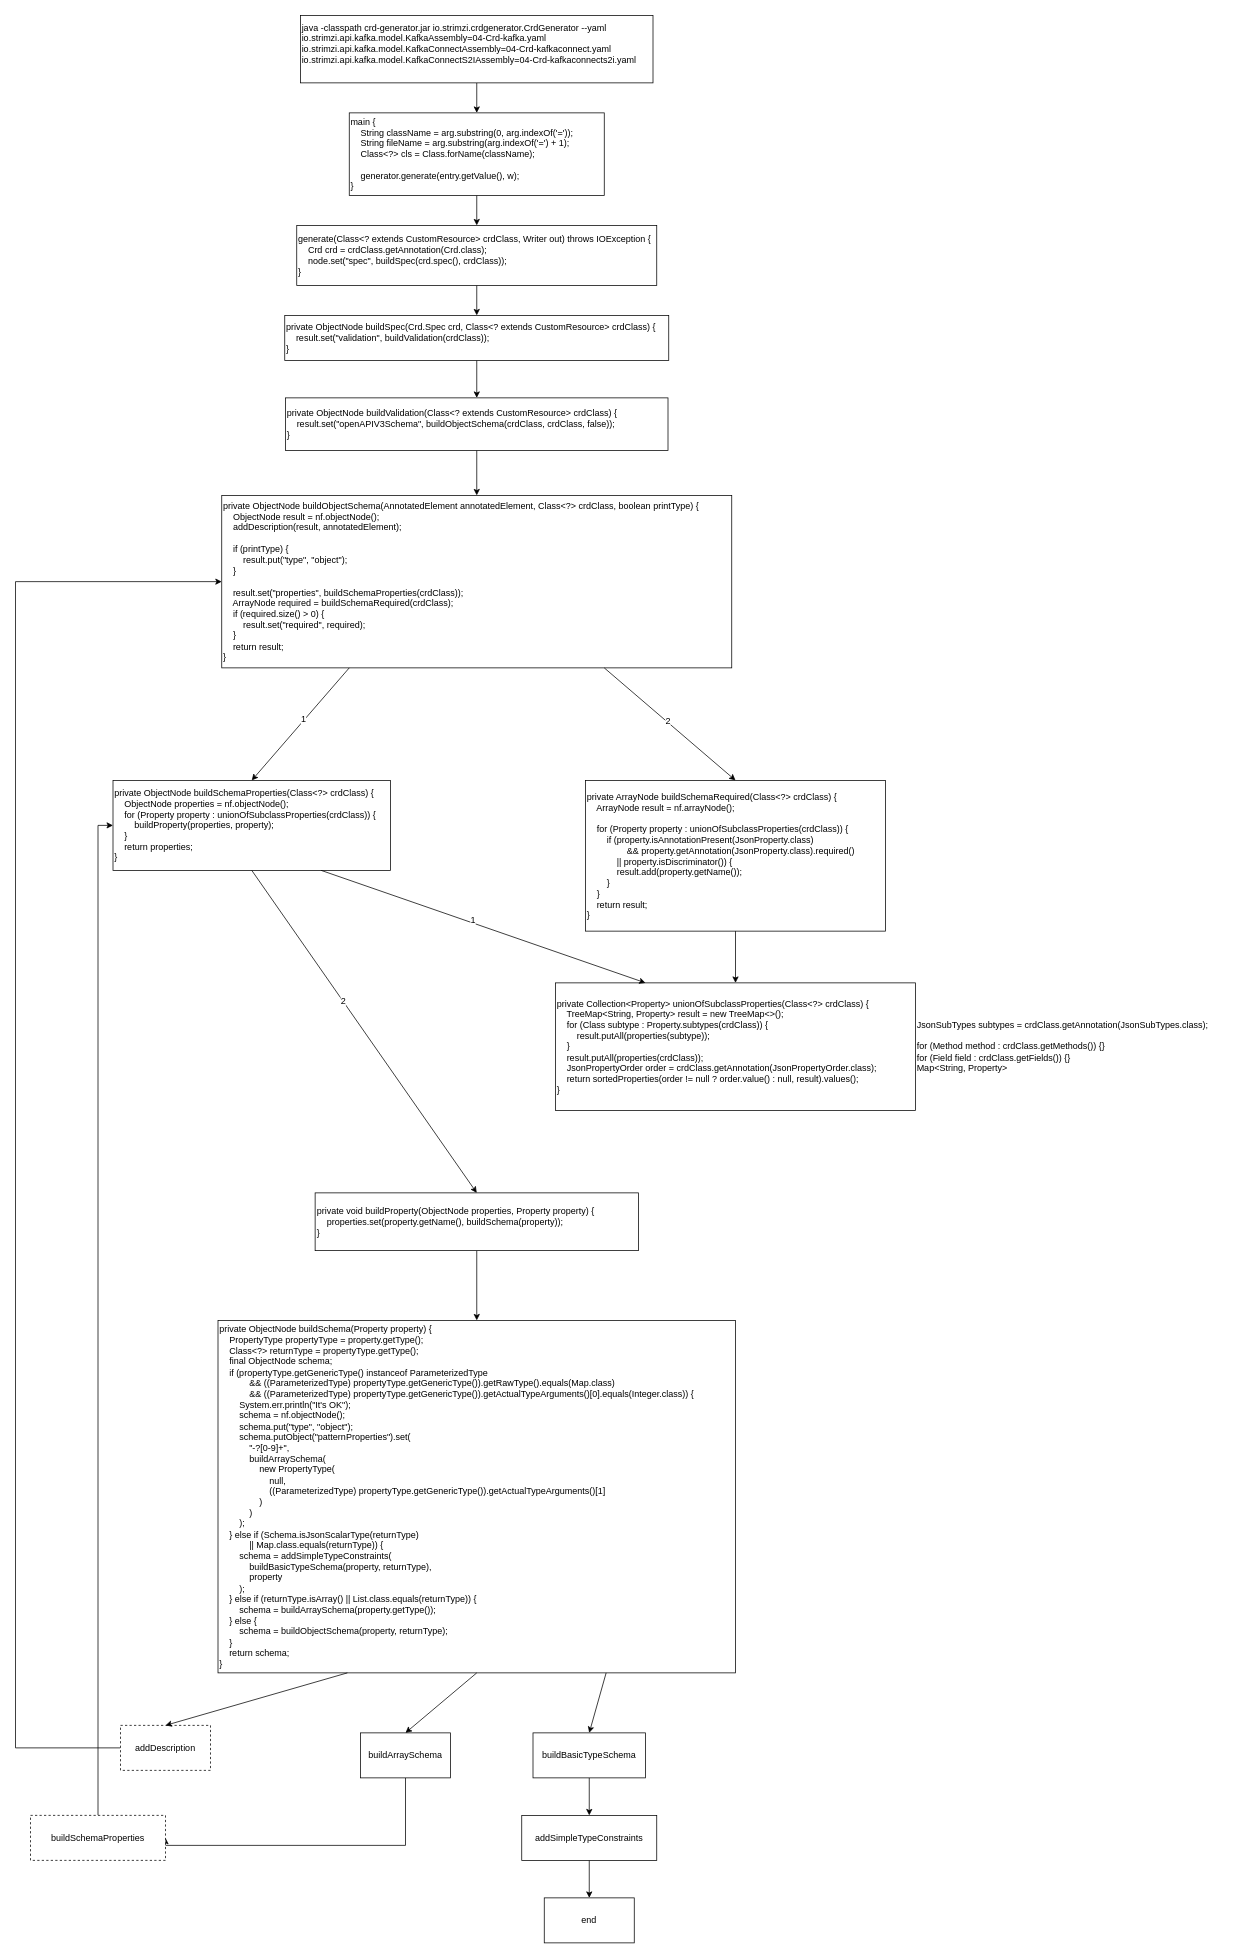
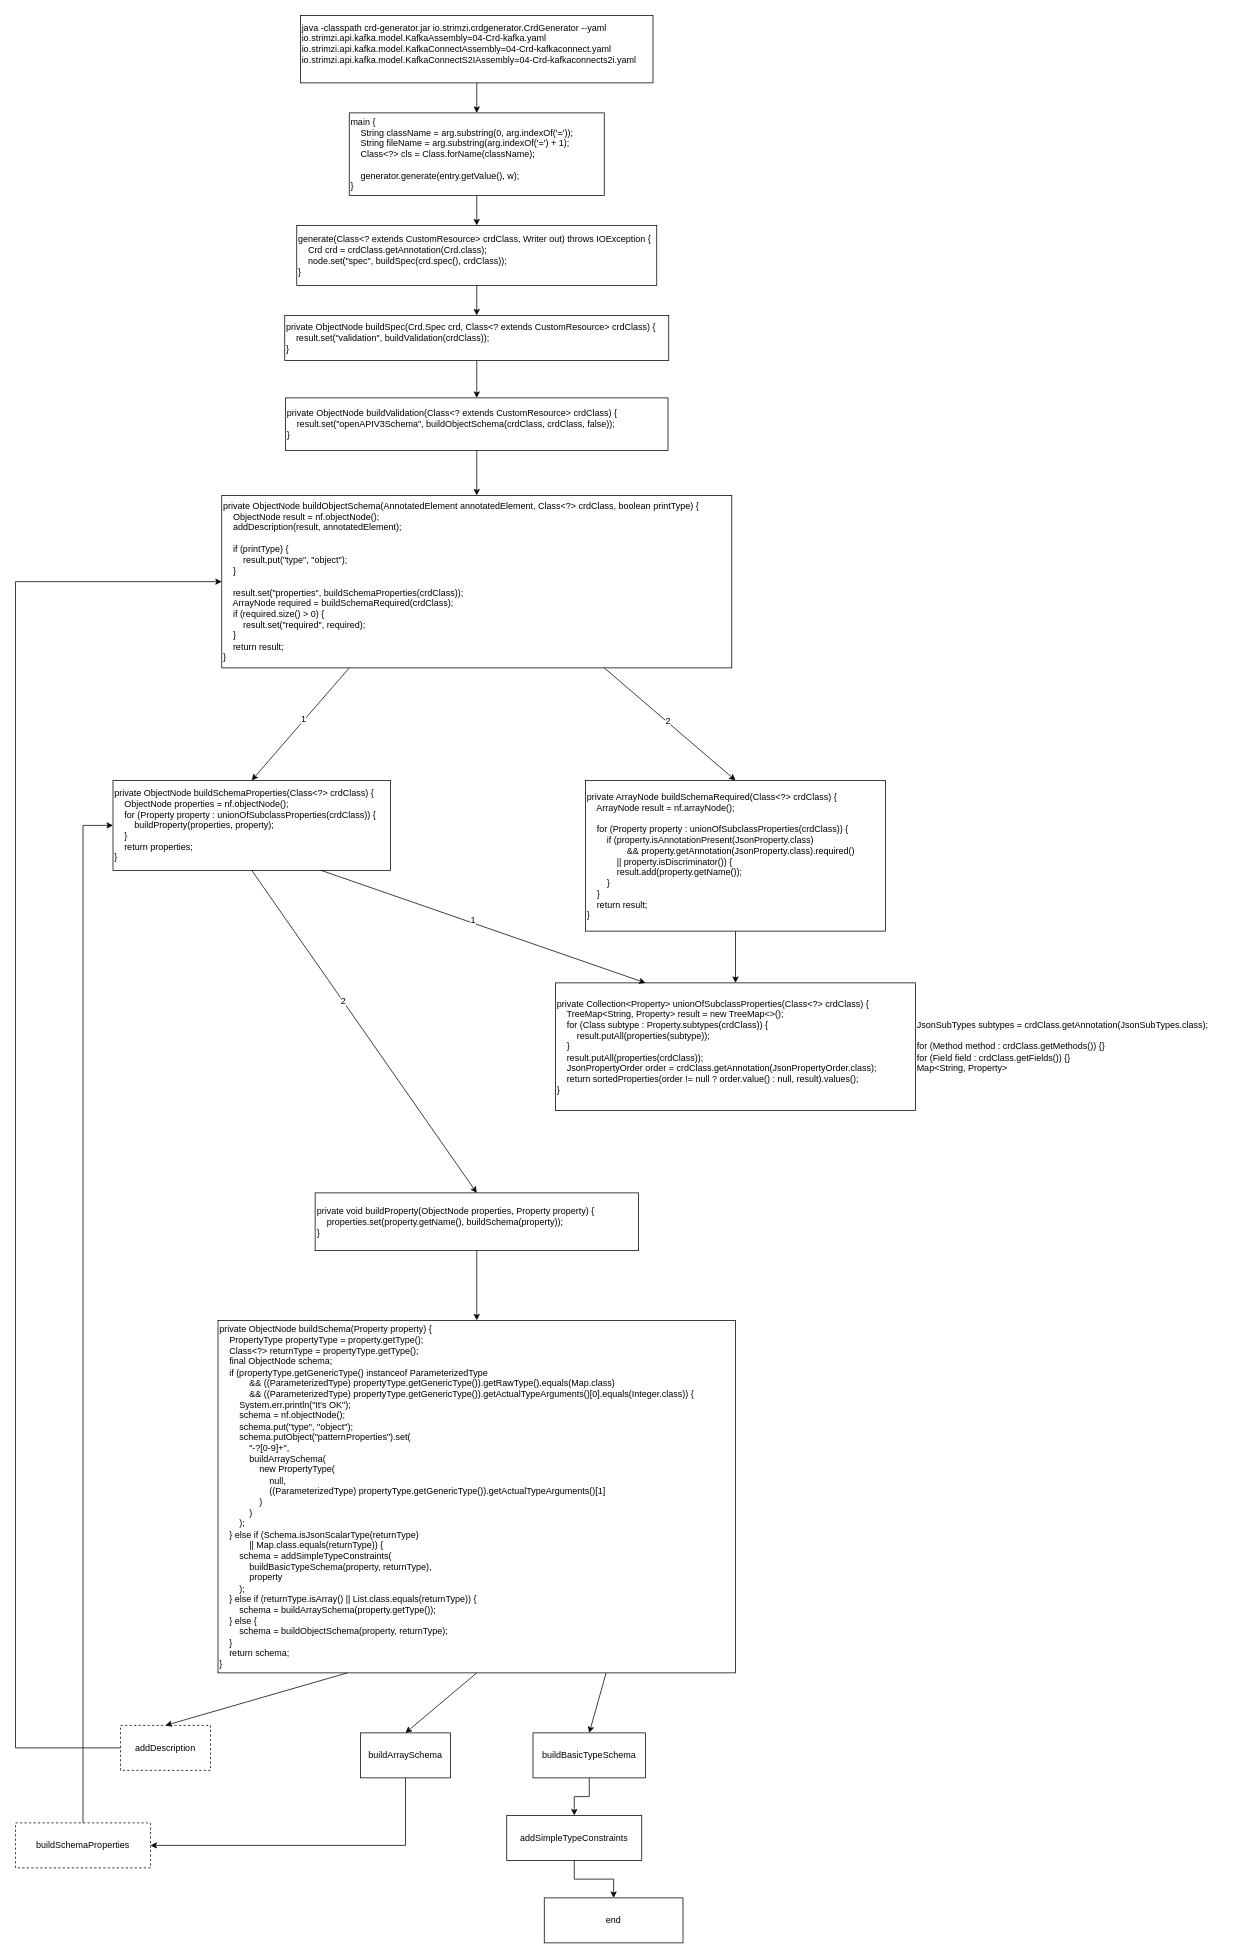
(98, 1838) -> (83, 1845)
(589, 1838) -> (574, 1838)
(589, 1920) -> (614, 1920)
